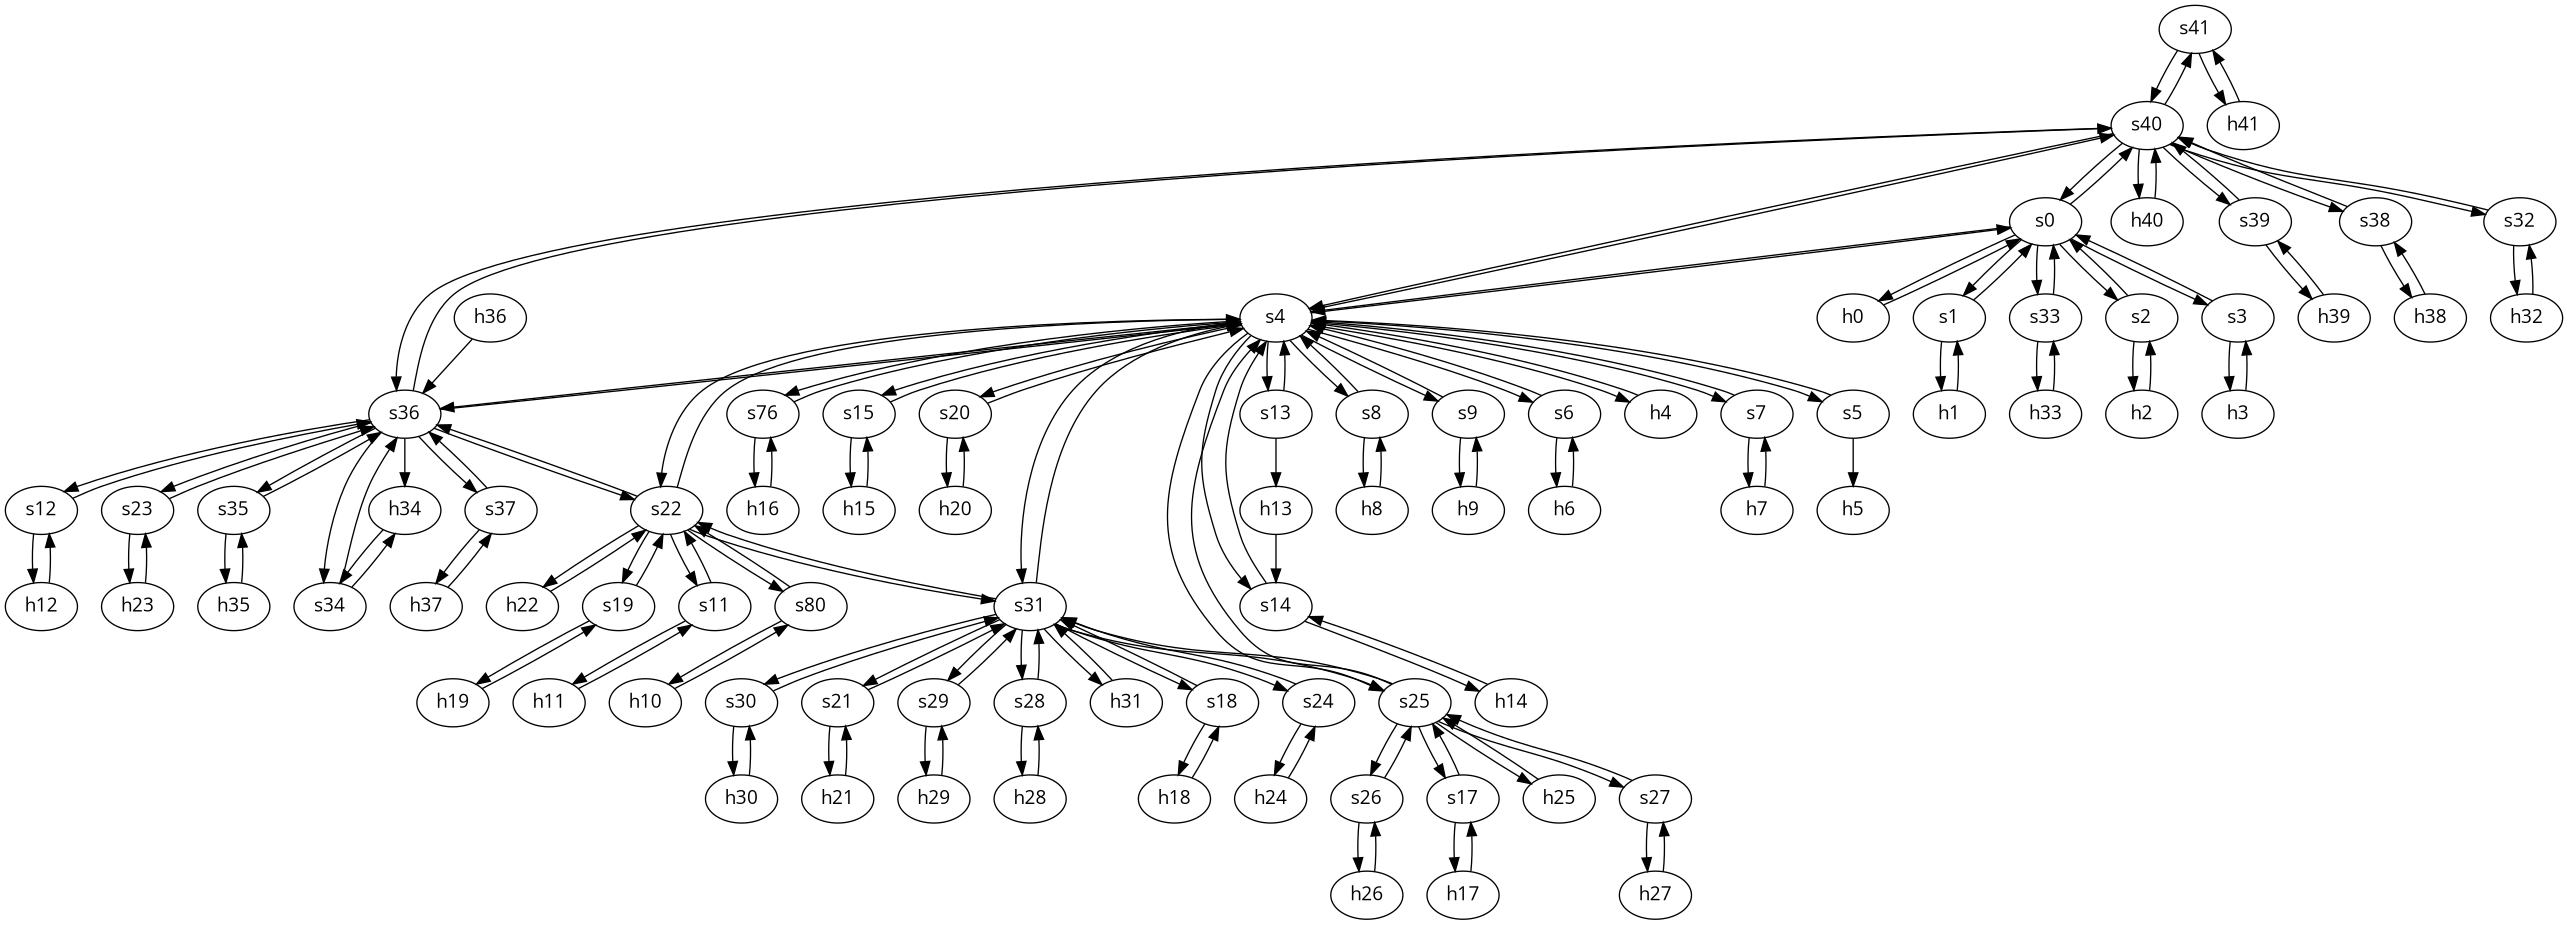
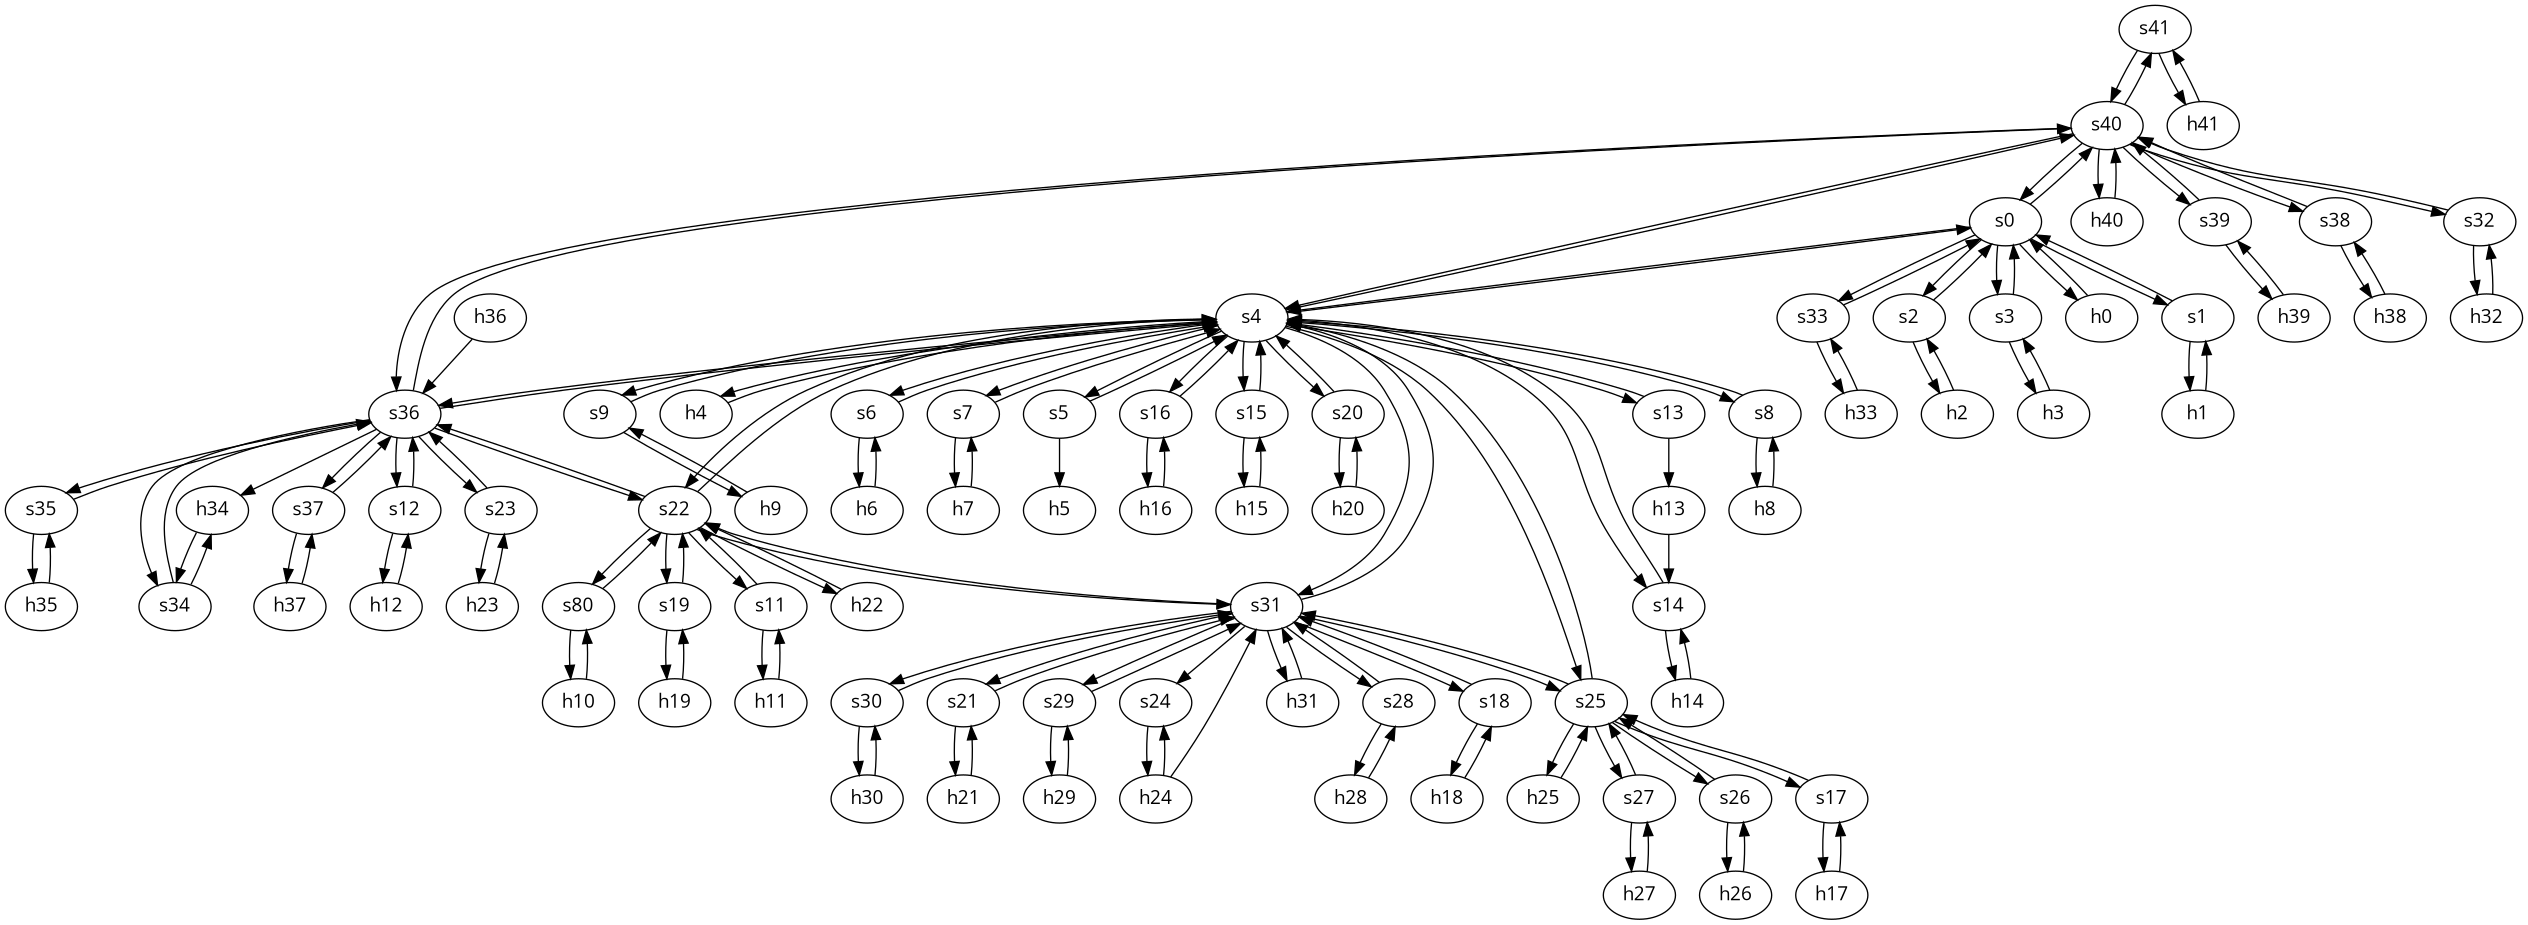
(763, 414) -> (1156, 414)
(1186, 653) -> (1213, 711)
